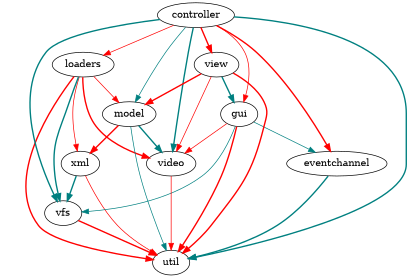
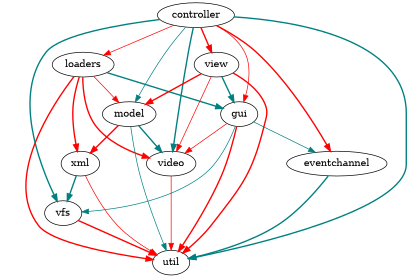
(73, 110) -> (73, 110)
(58, 134) -> (161, 89)
